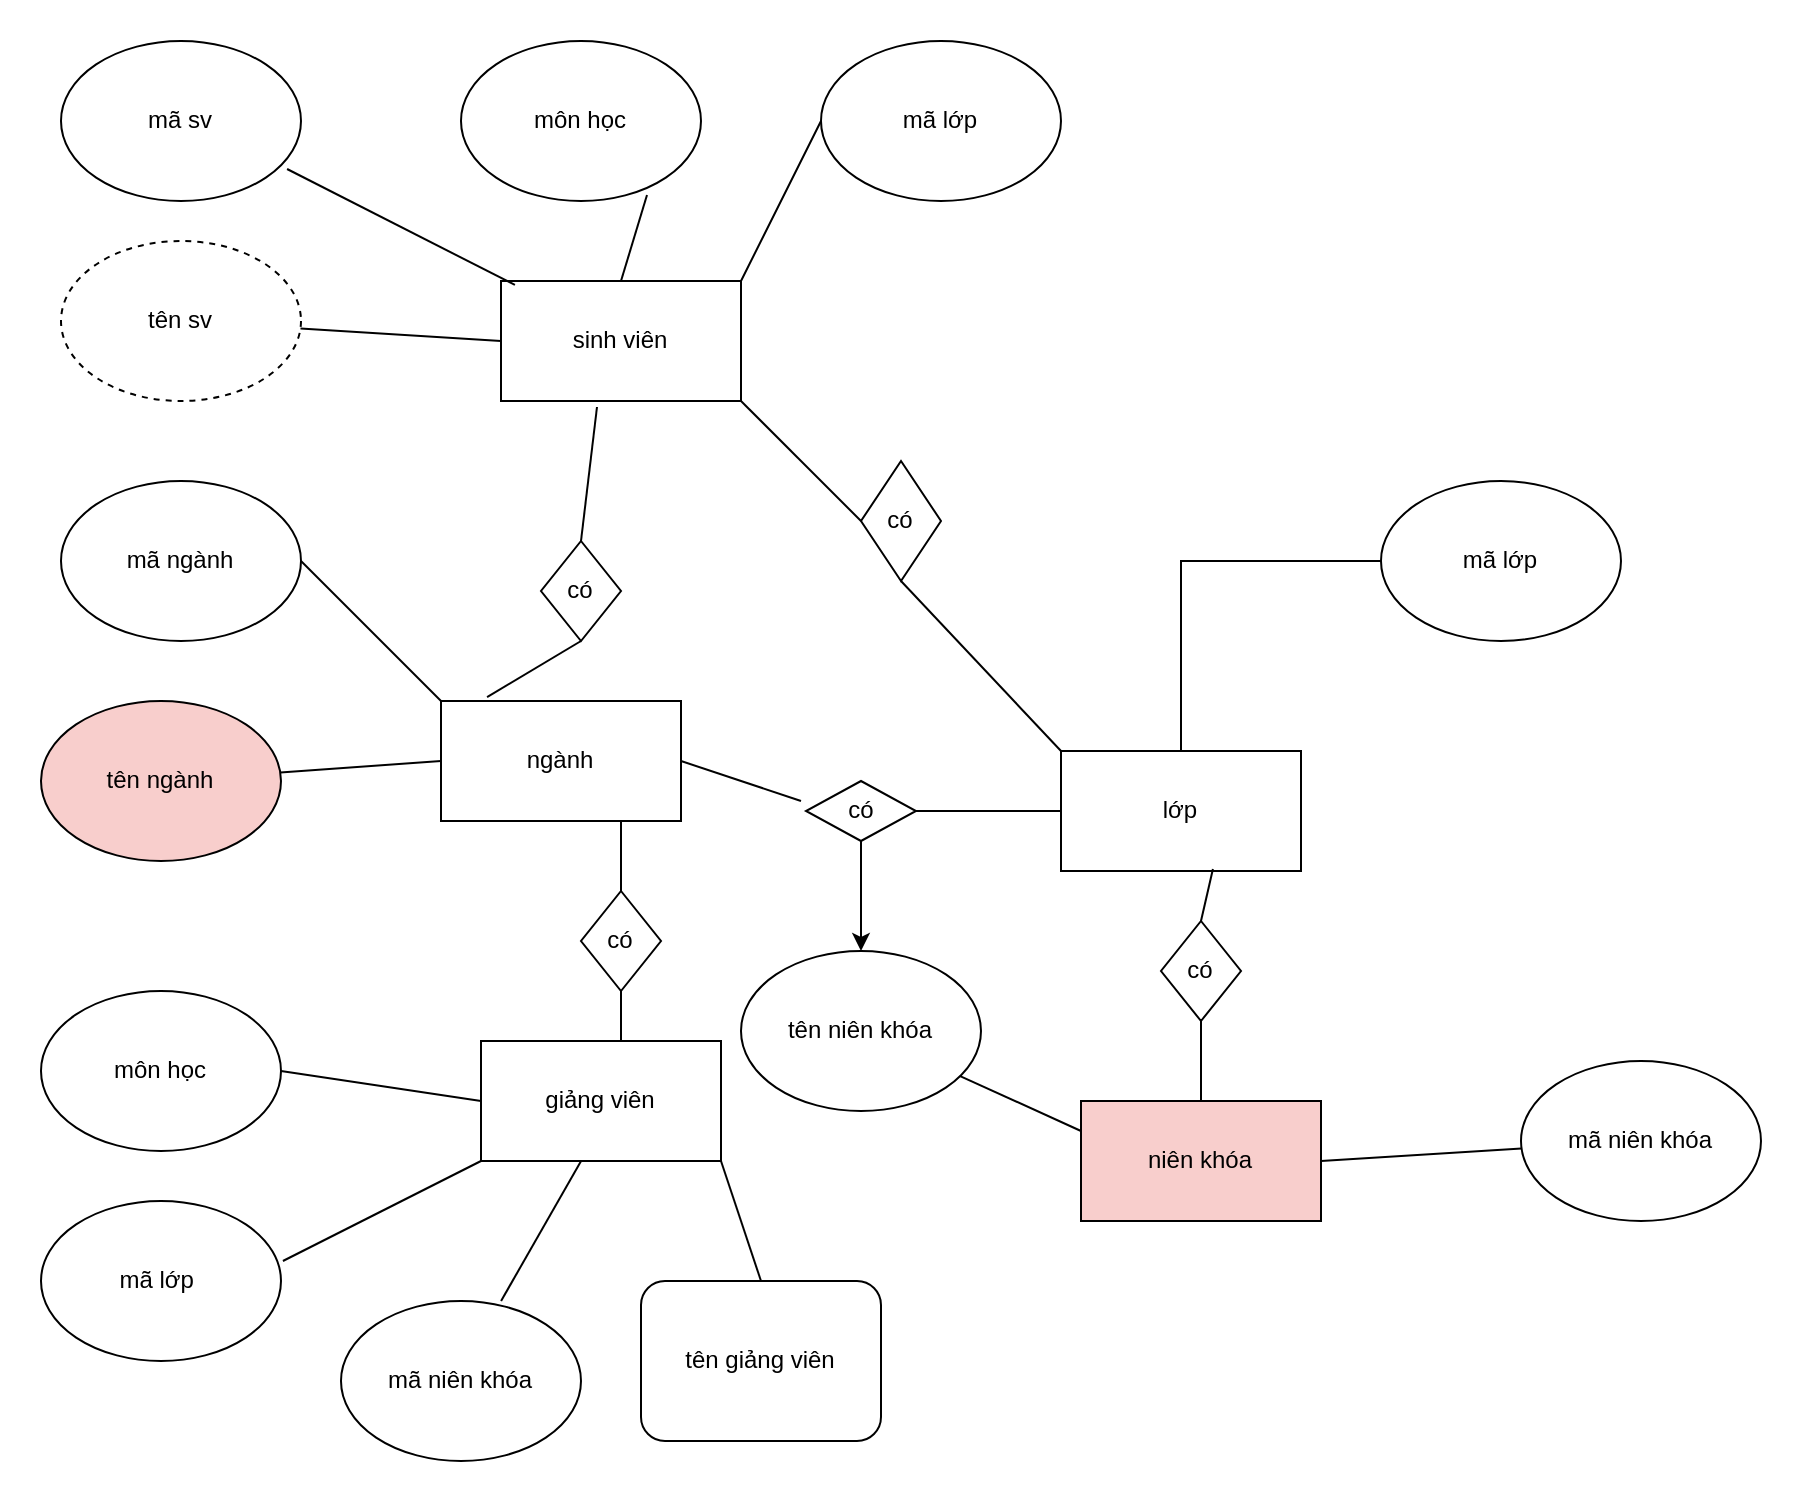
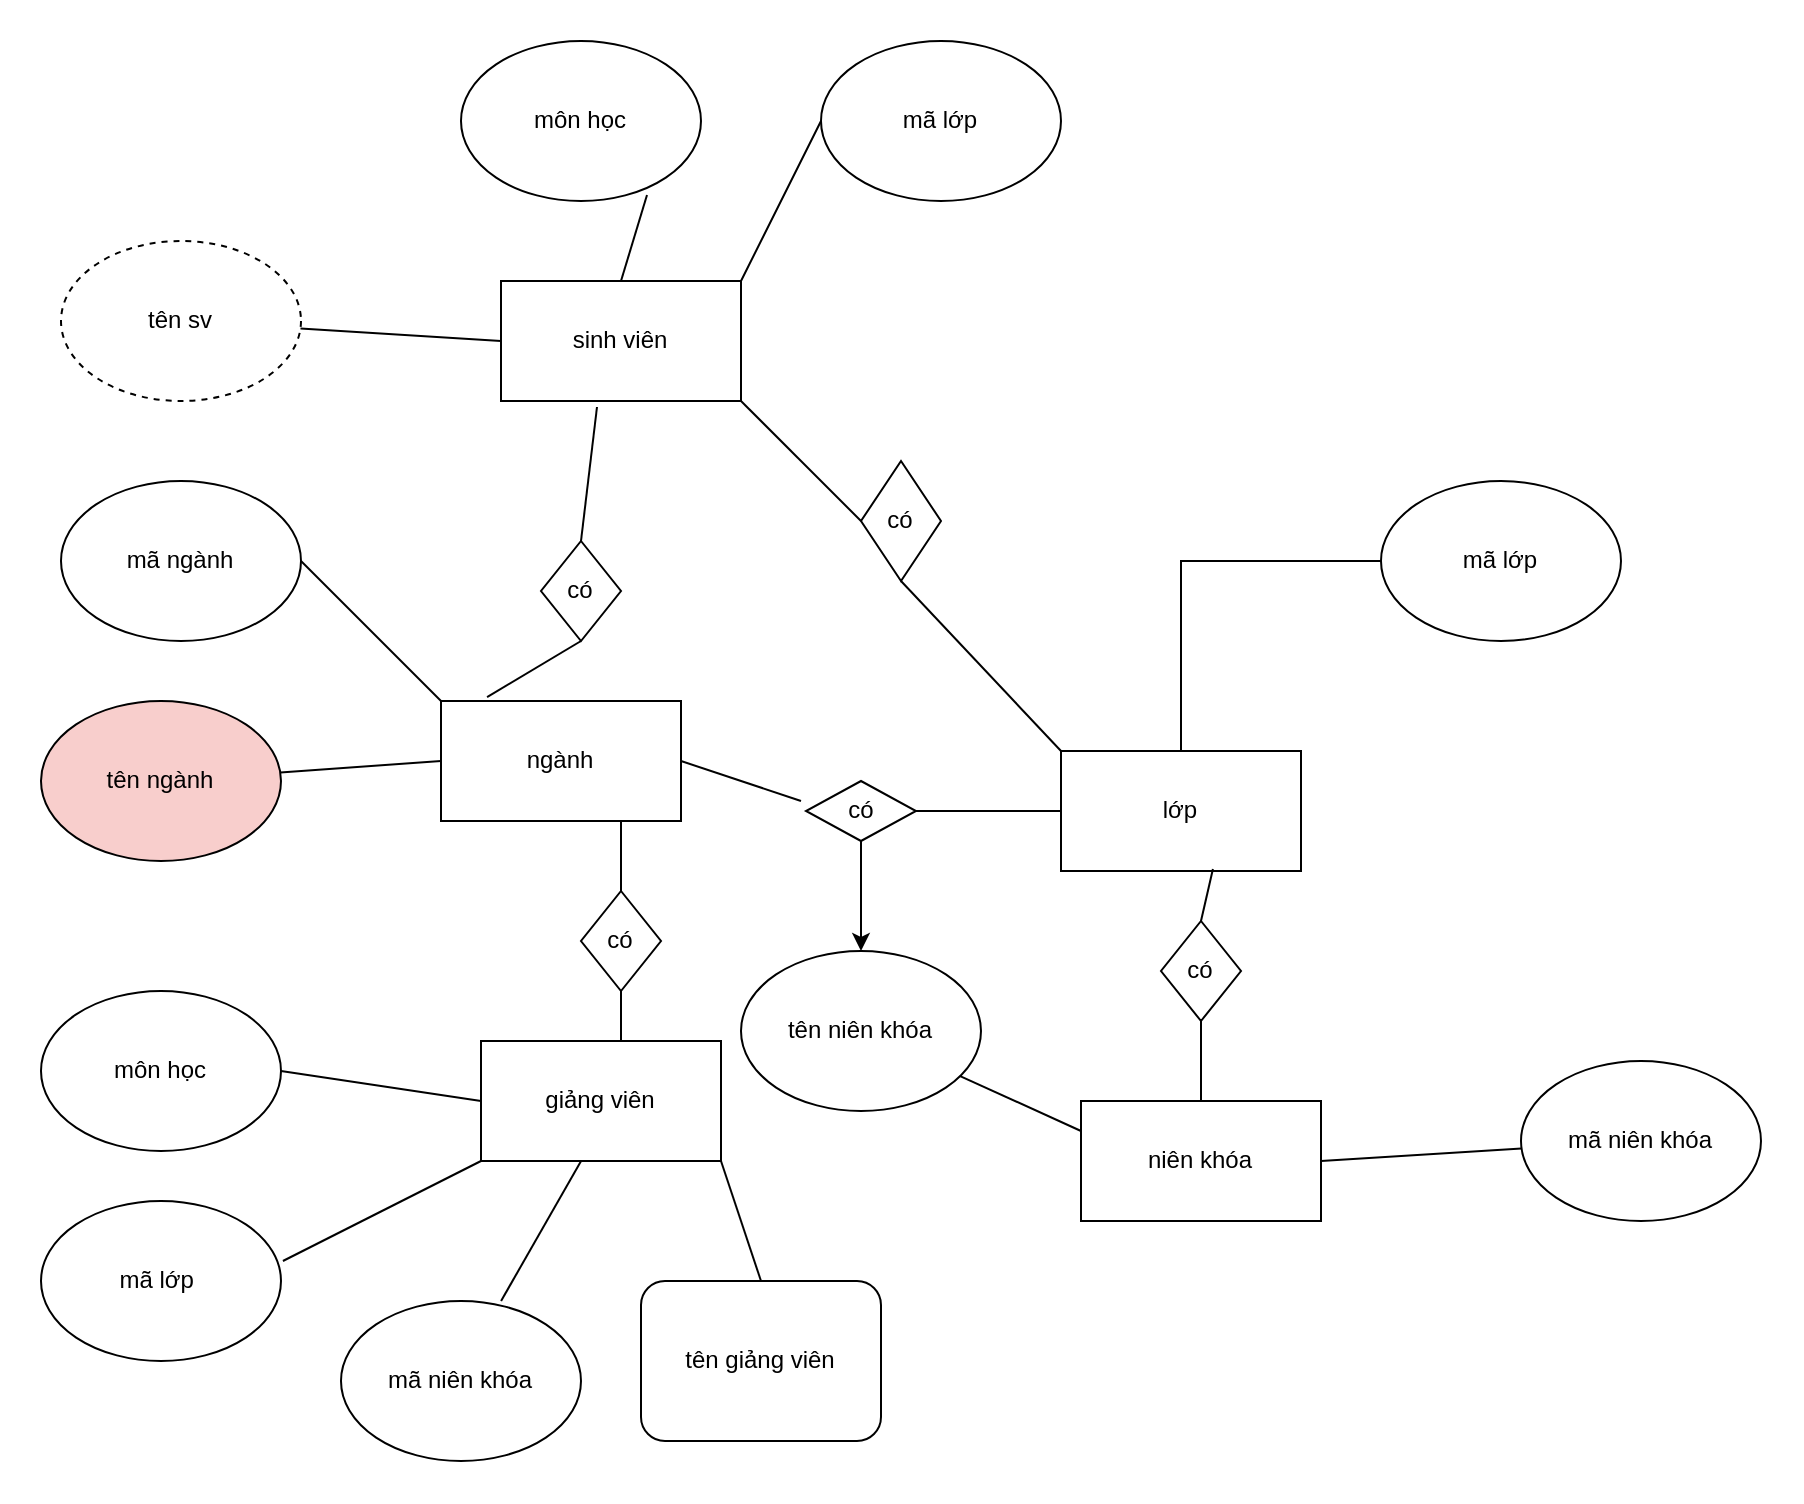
(181, 121) -> none
(401, 227) -> none
(1201, 1161) -> (1201, 1161)
